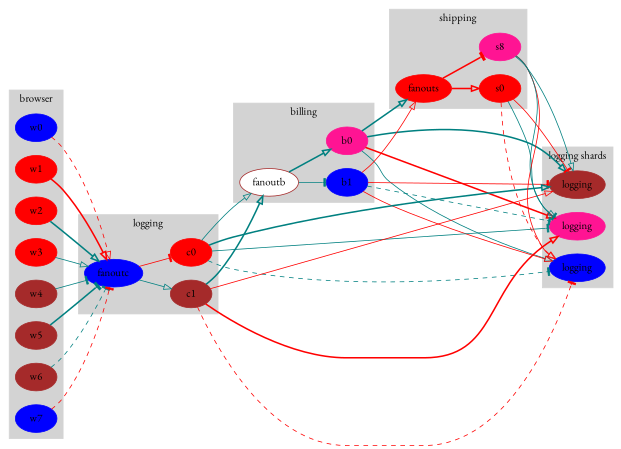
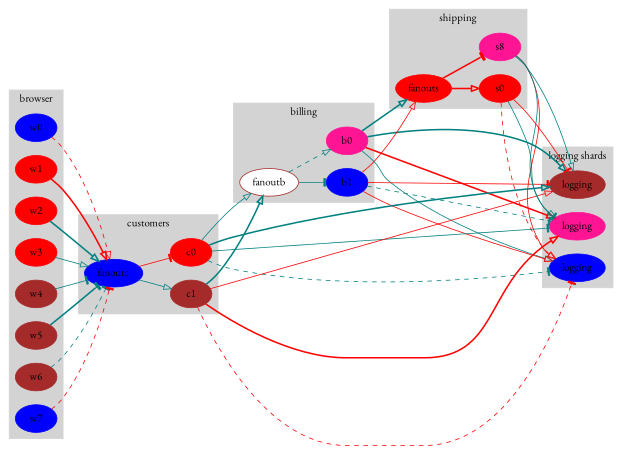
(306, 163) -> (306, 163)
(148, 224) -> (148, 224)
